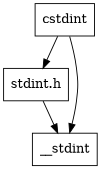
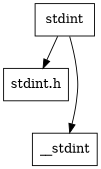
(65, 20) -> (65, 20)
(49, 113) -> none
